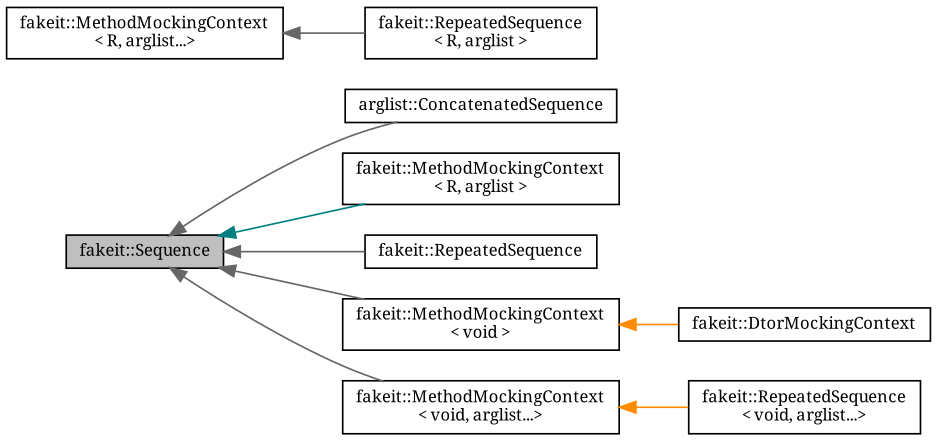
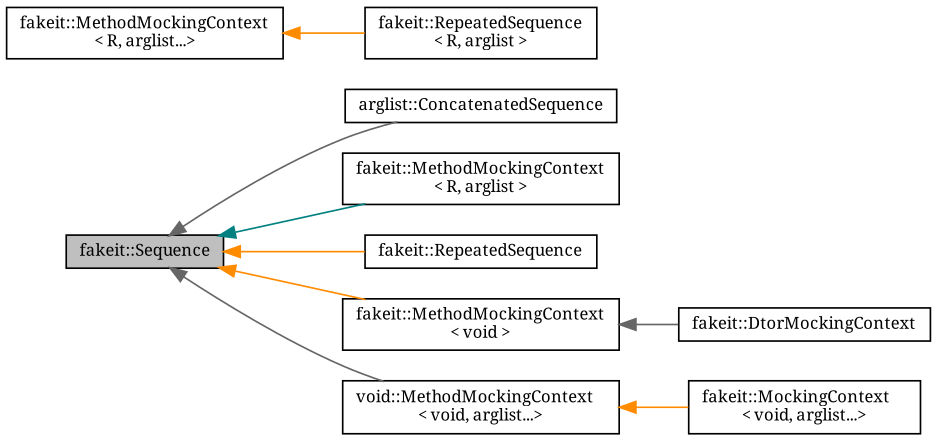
(332, 33) -> (332, 33)
(303, 252) -> (303, 252)
(300, 285) -> (300, 285)
(657, 324) -> (657, 324)
(481, 407) -> (481, 407)
(805, 407) -> (805, 407)
